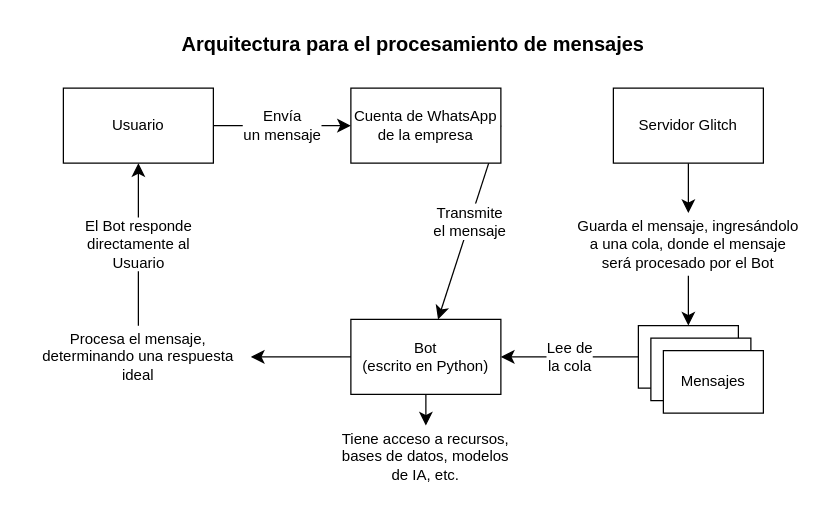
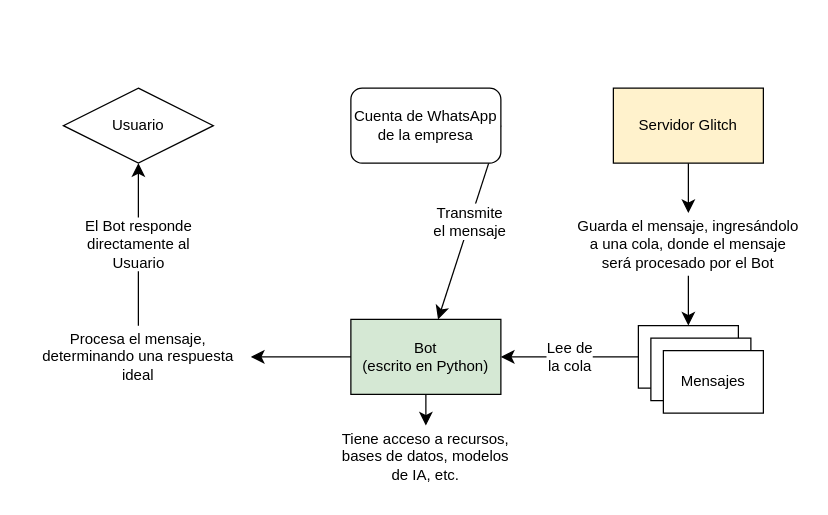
(413, 44) -> none
(138, 126) -> (138, 126)
(229, 126) -> none
(426, 126) -> (426, 126)
(688, 126) -> (688, 126)
(426, 357) -> (426, 357)
